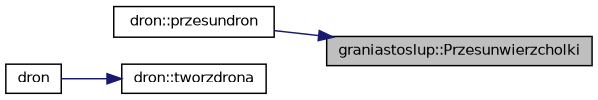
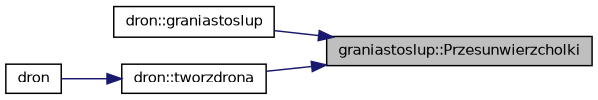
(194, 22) -> (194, 22)
none -> (289, 69)
